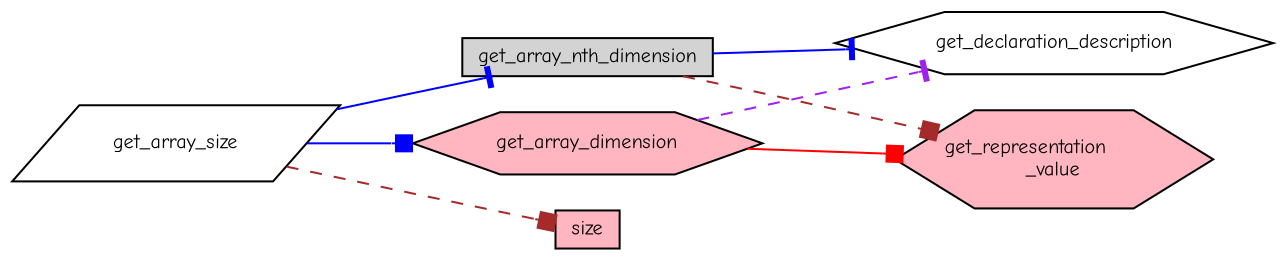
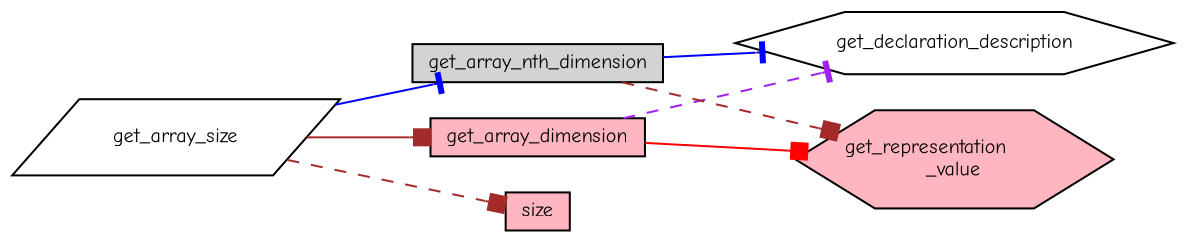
(349, 143) -> (358, 137)
(588, 143) -> (538, 137)
